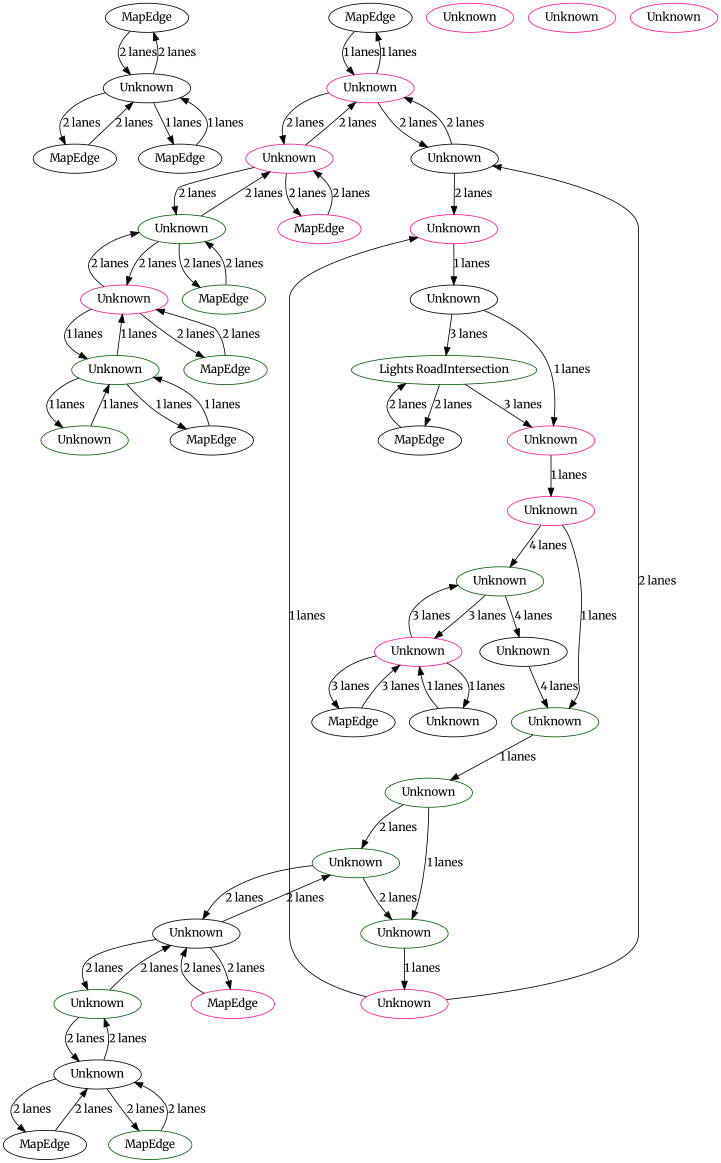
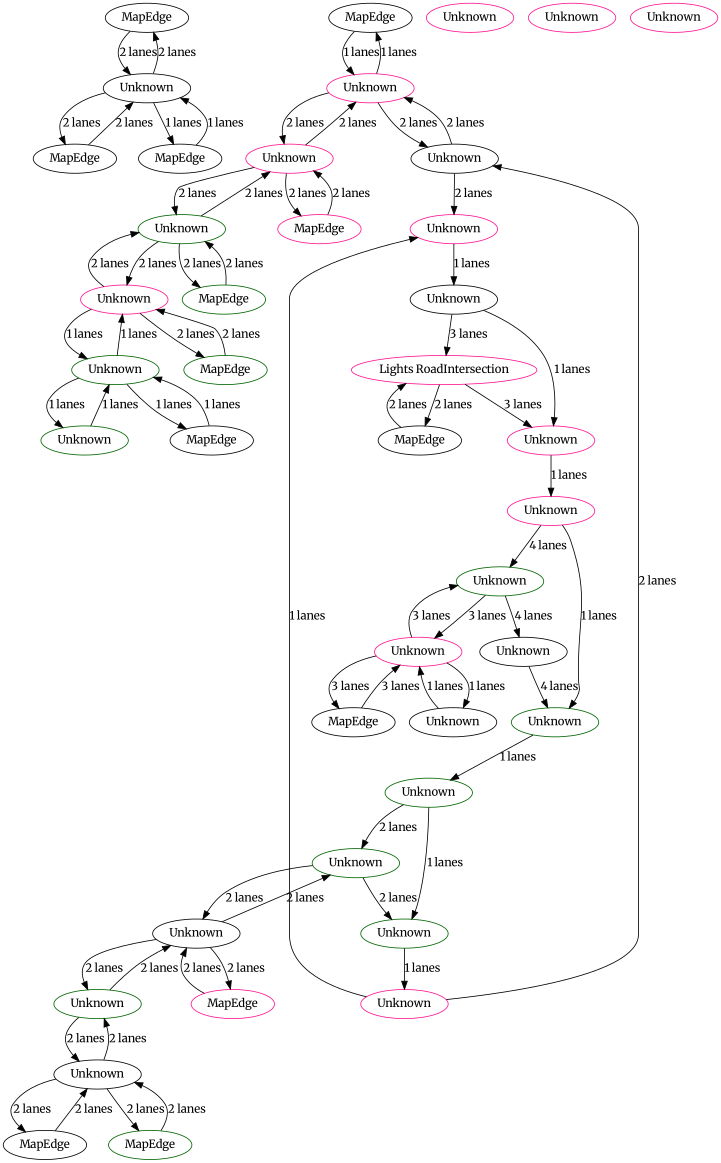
(444, 370) -> (444, 370)
